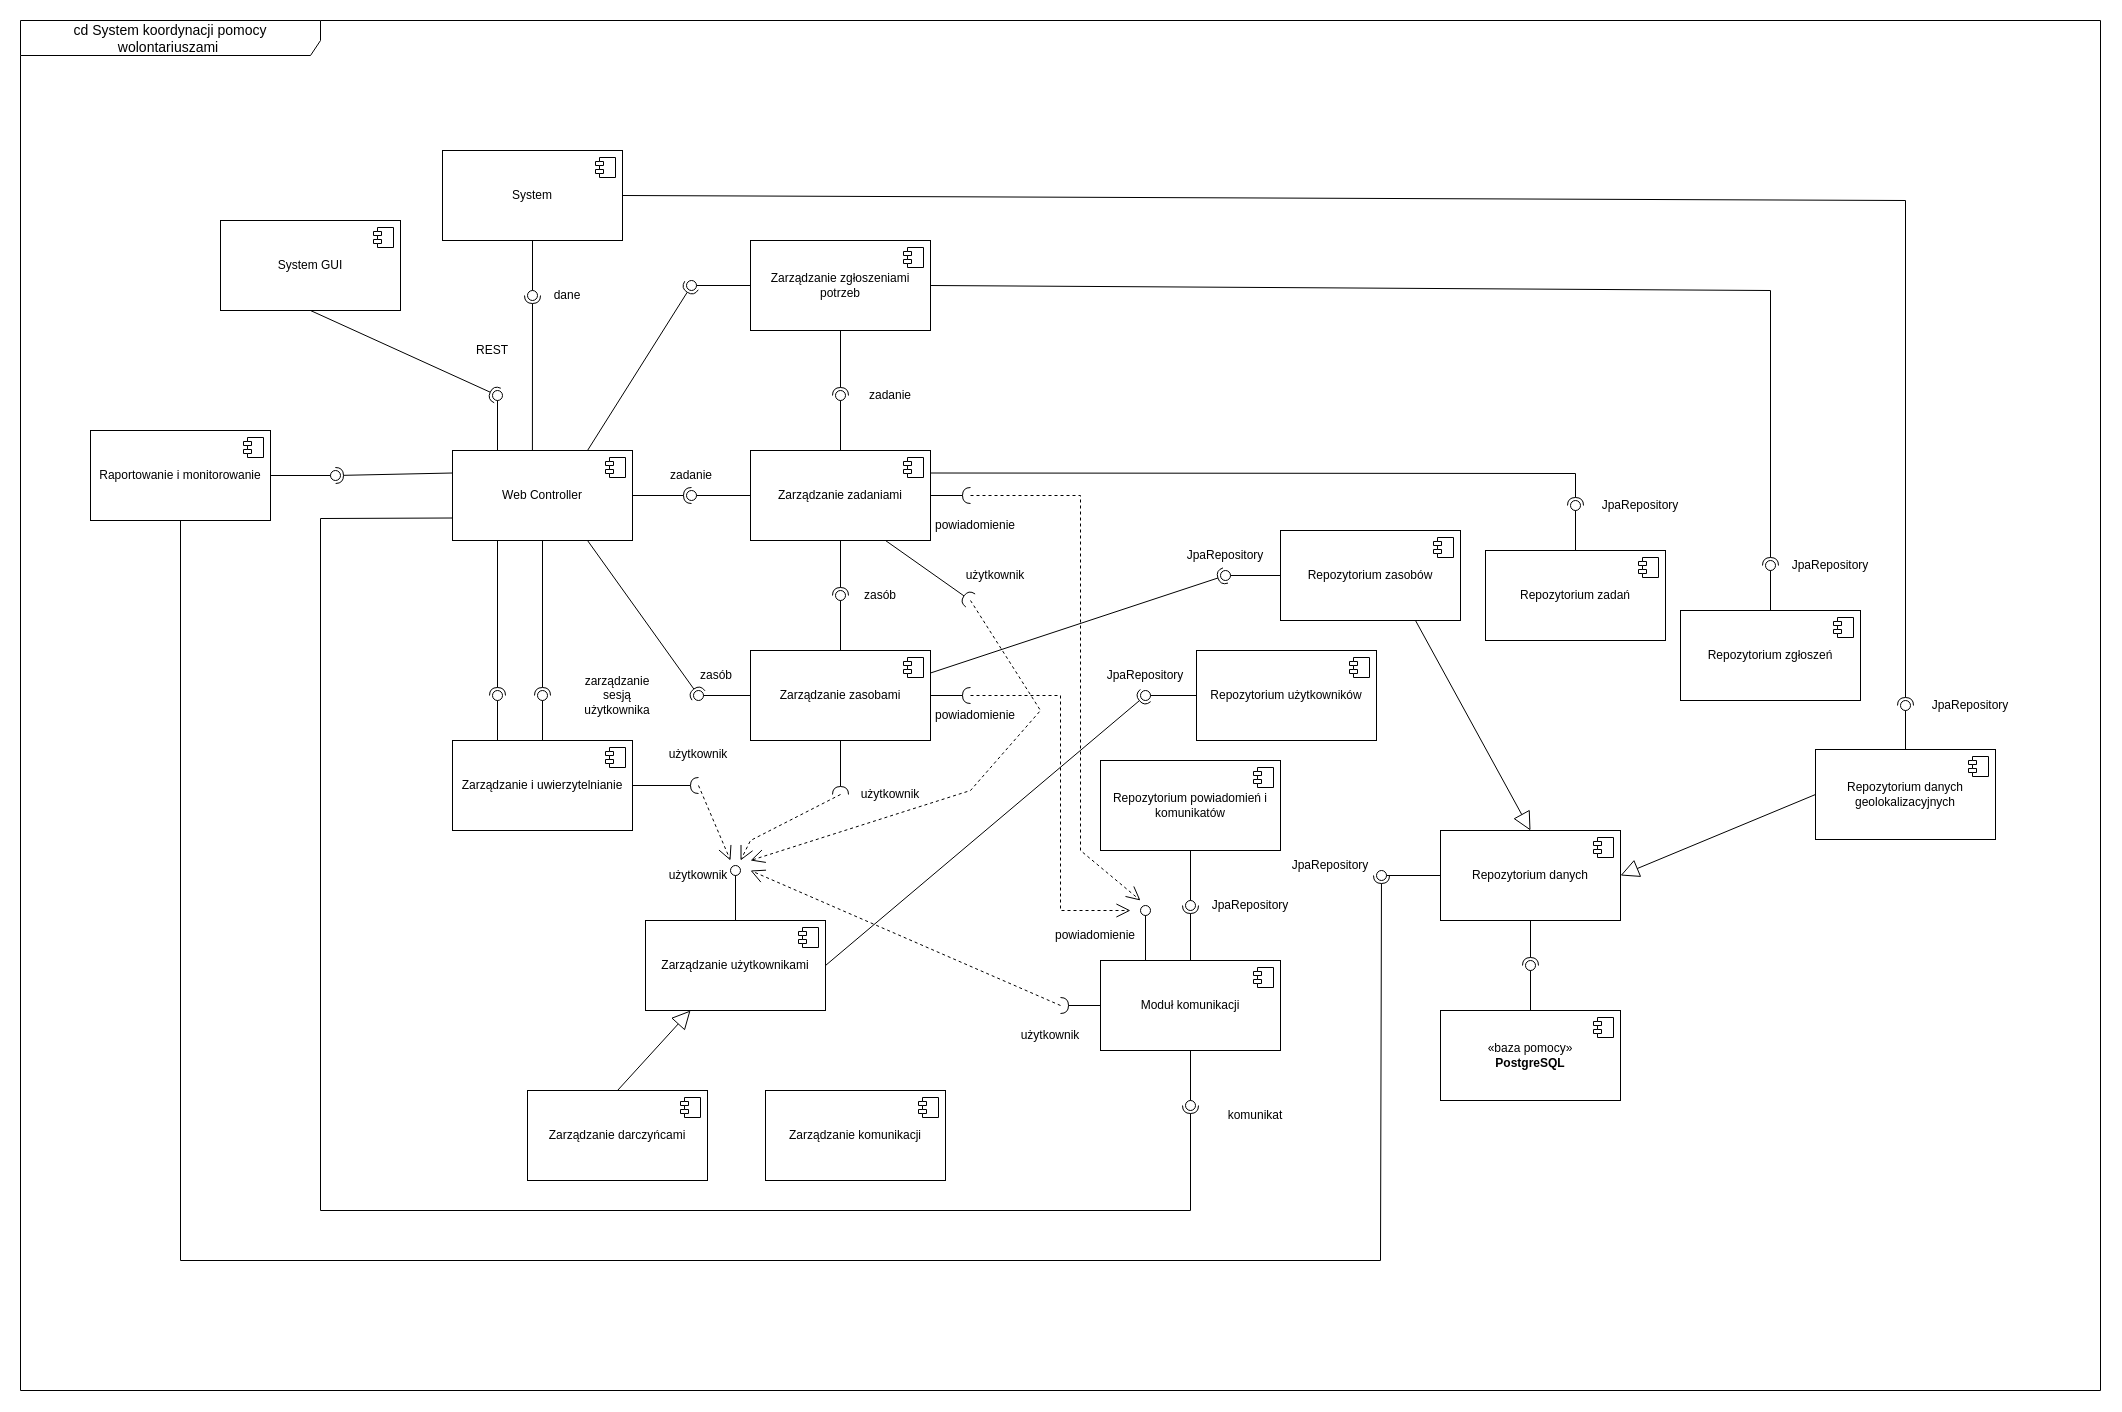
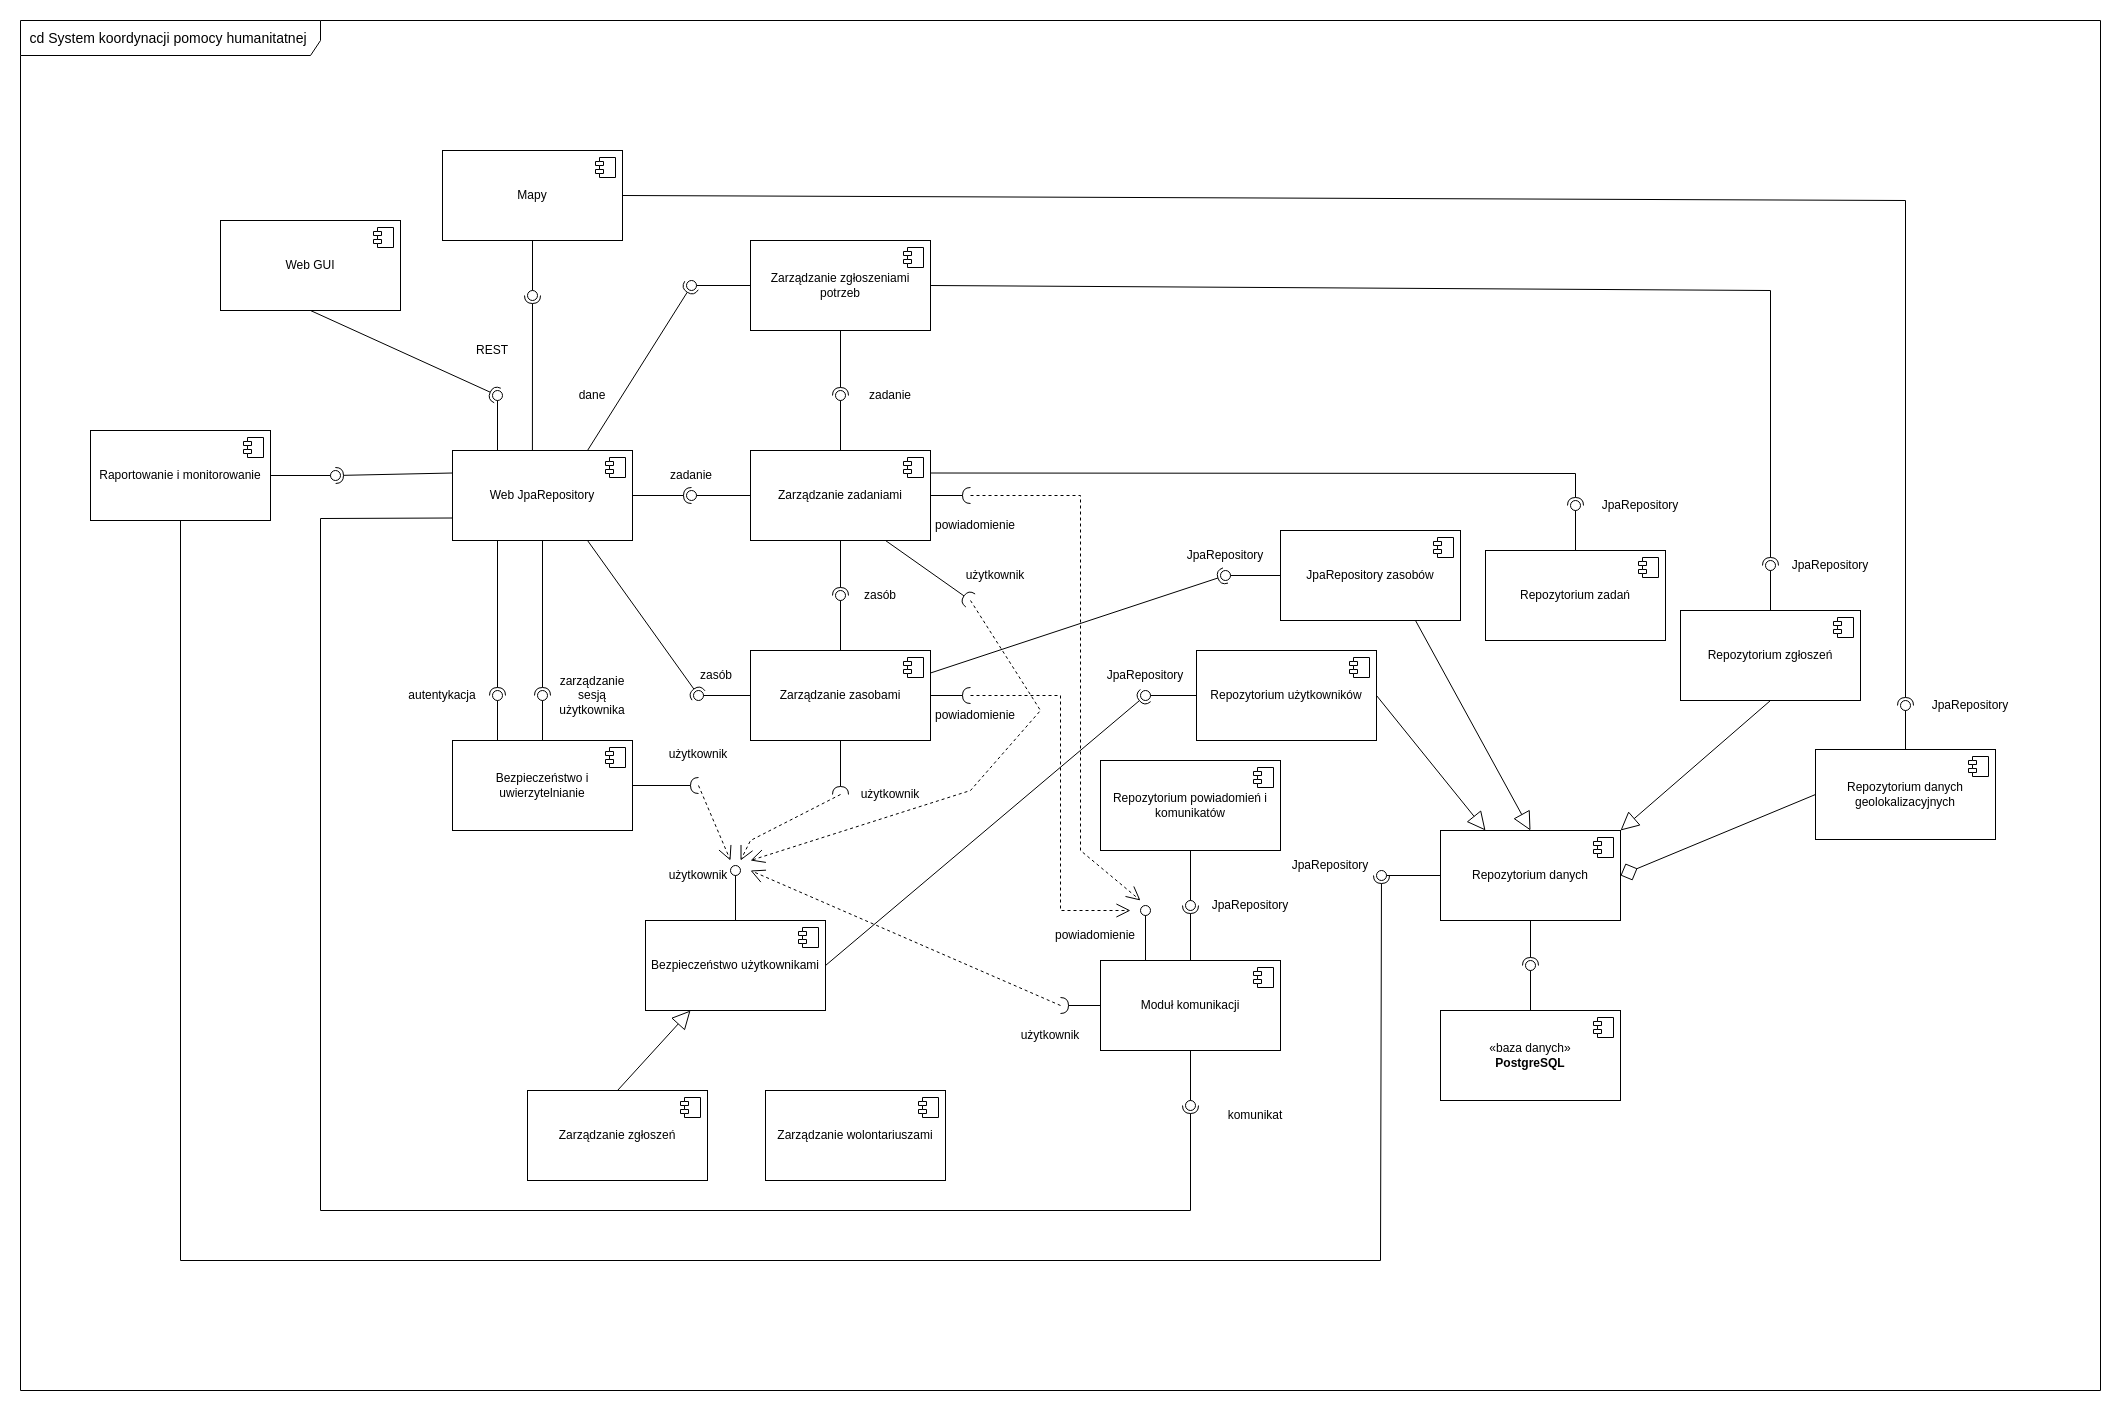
(171, 39) -> (171, 39)
(533, 196) -> (533, 196)
(311, 266) -> (311, 266)
(568, 296) -> (593, 396)
(543, 496) -> (543, 496)
(1371, 576) -> (1371, 576)
none -> (443, 696)
(618, 696) -> (593, 696)
none -> (1425, 756)
none -> (1702, 760)
(543, 786) -> (543, 786)
(1638, 868) -> (1639, 868)
(736, 966) -> (736, 966)
(1531, 1056) -> (1531, 1056)
(618, 1136) -> (618, 1136)
(856, 1136) -> (856, 1136)
